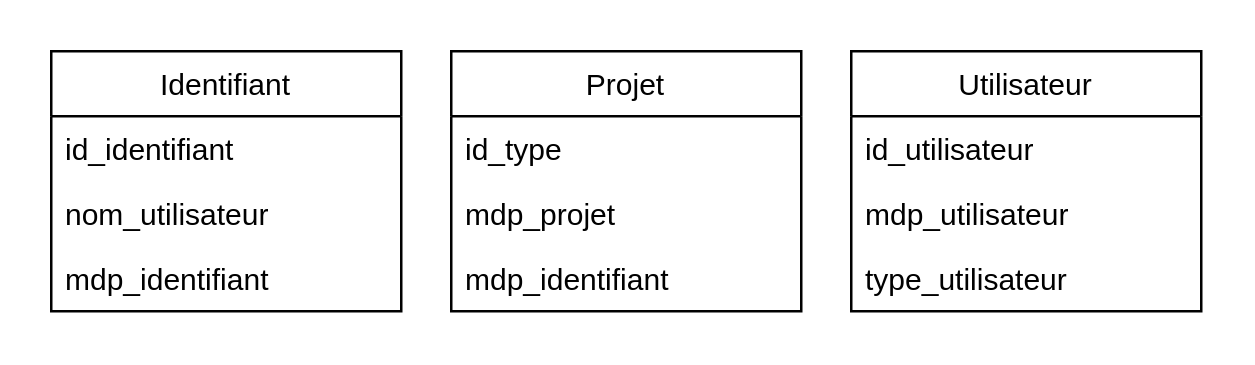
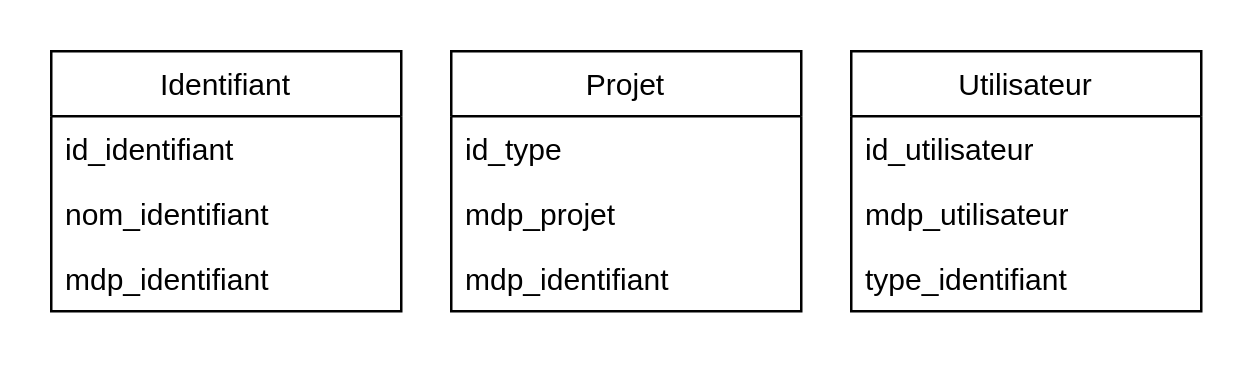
(179, 215) -> (179, 215)
(988, 280) -> (988, 280)
